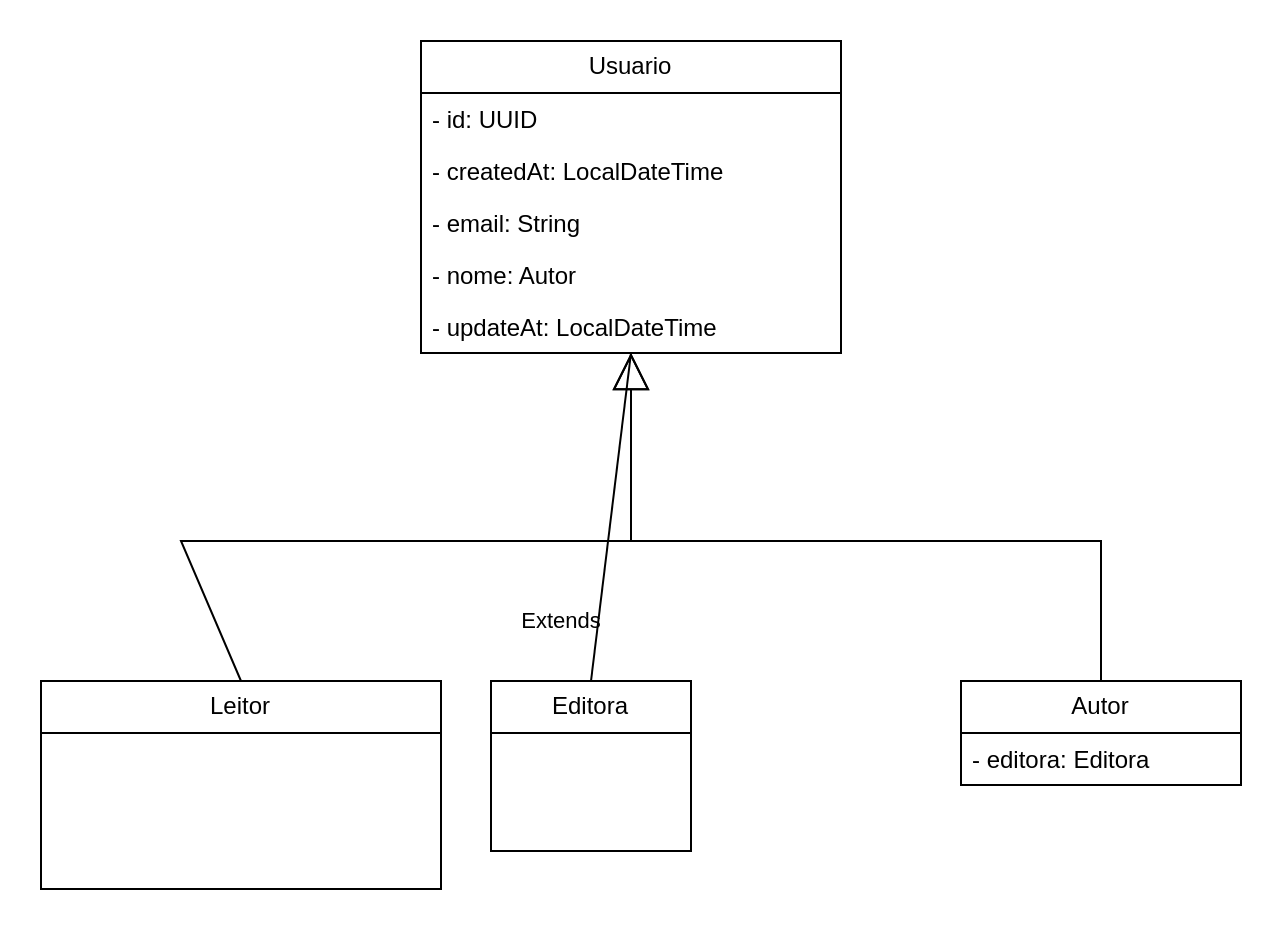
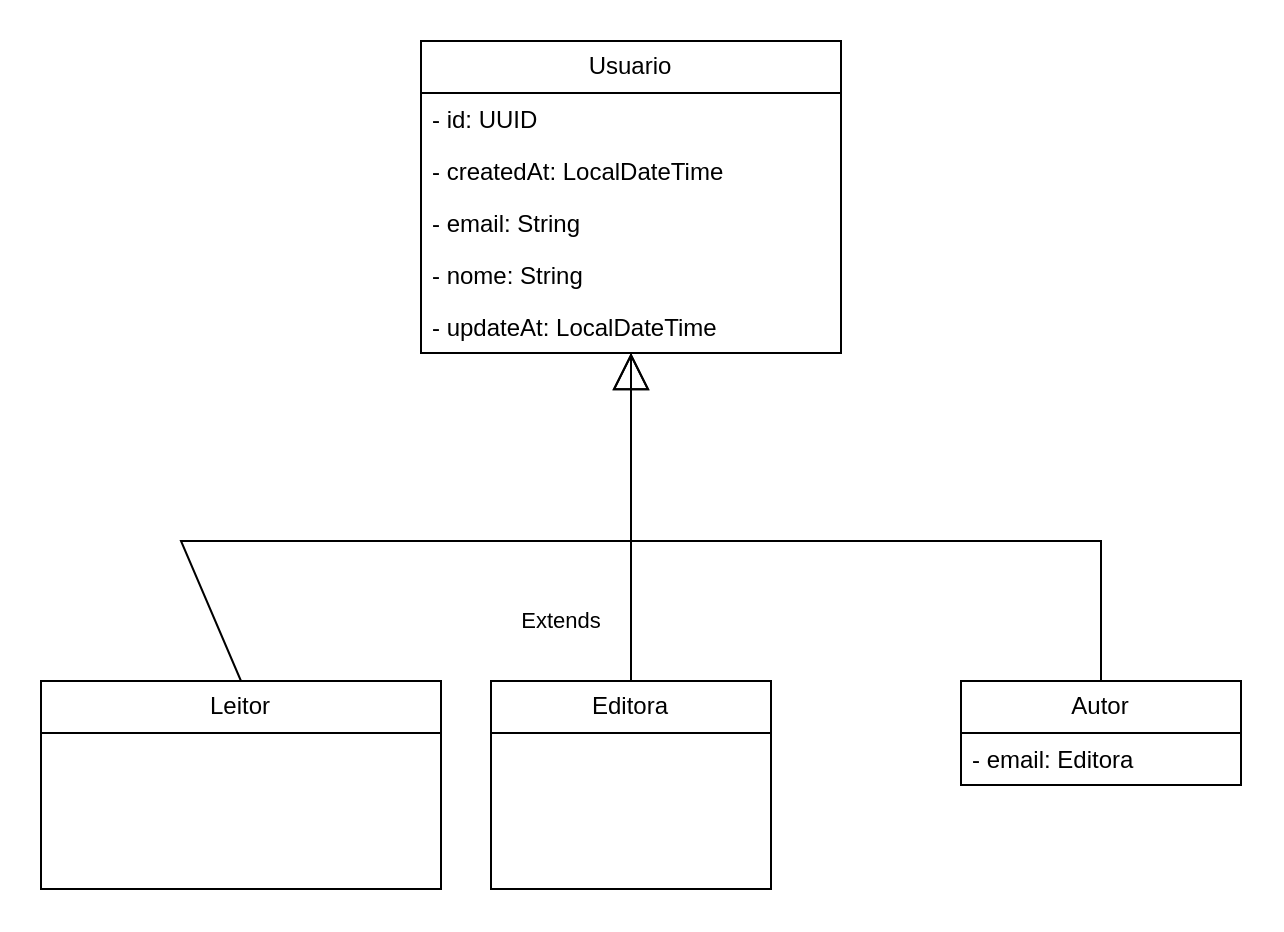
(511, 277) -> (515, 277)
(1078, 761) -> (1062, 761)
(591, 766) -> (631, 785)
